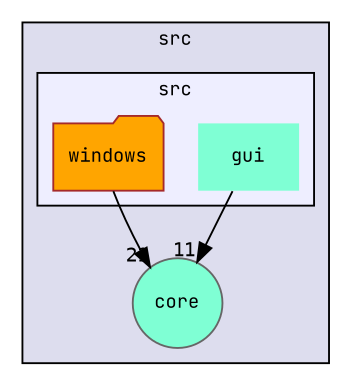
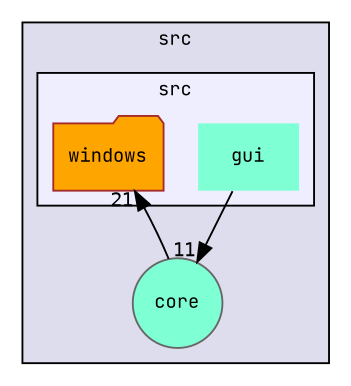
(126, 221) -> (157, 233)
